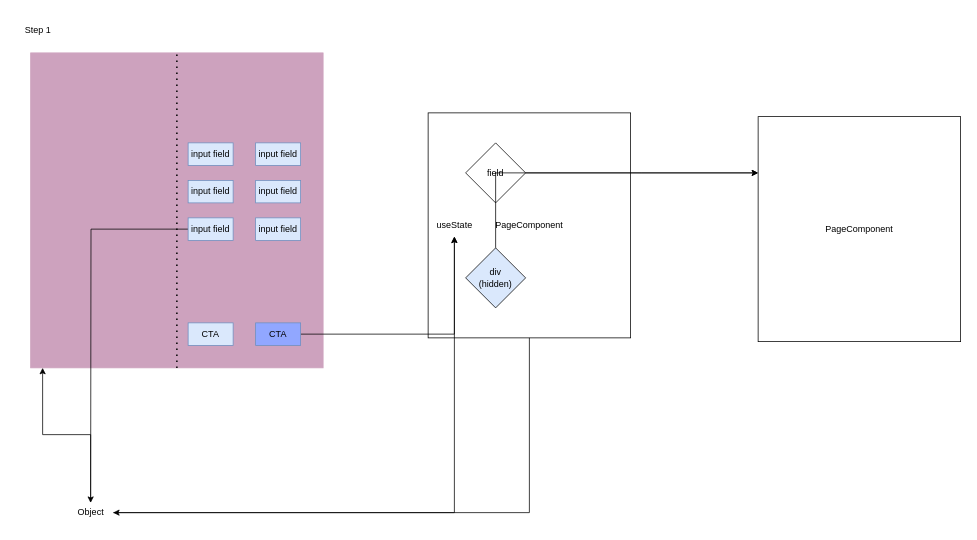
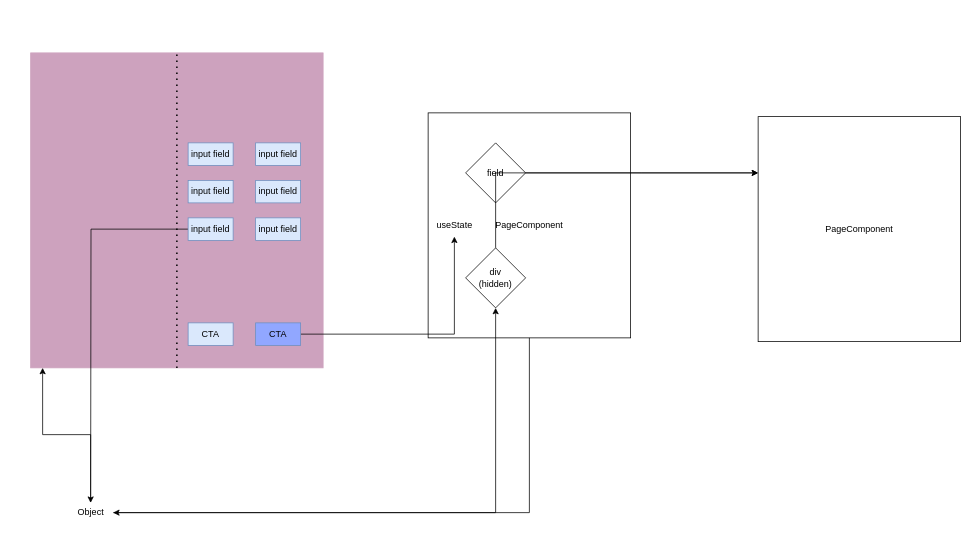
(38, 30) -> none
(495, 278) -> (495, 278)
(454, 424) -> (495, 411)
